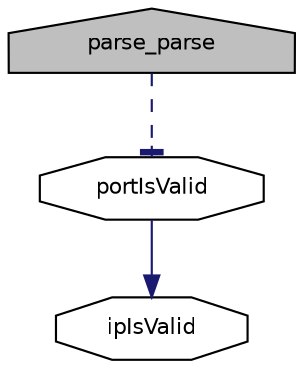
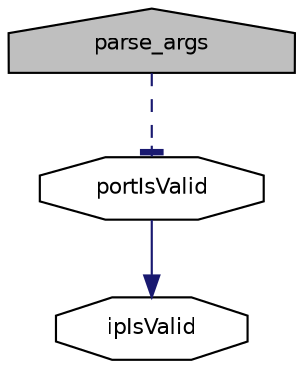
(152, 44) -> (152, 44)
